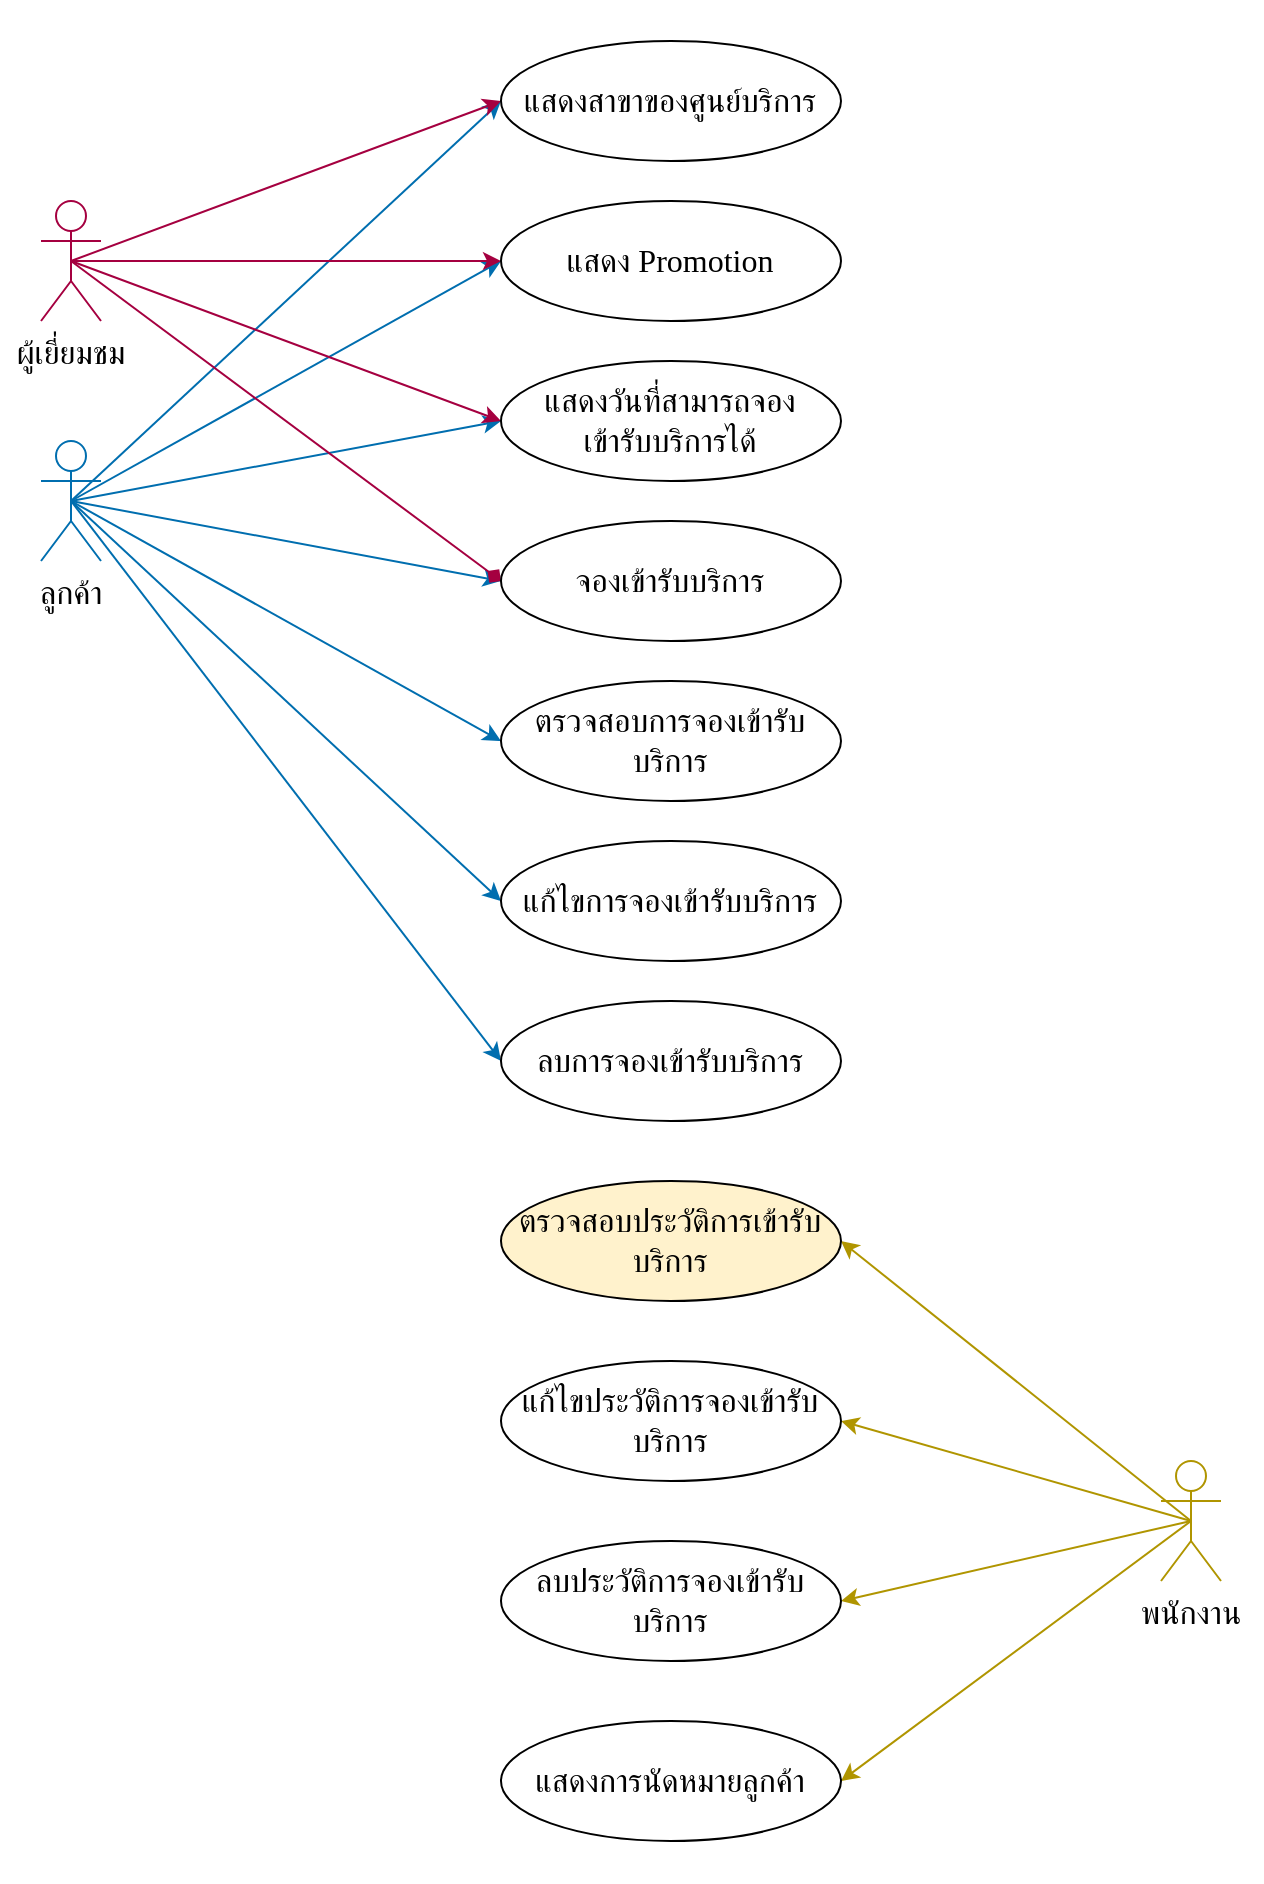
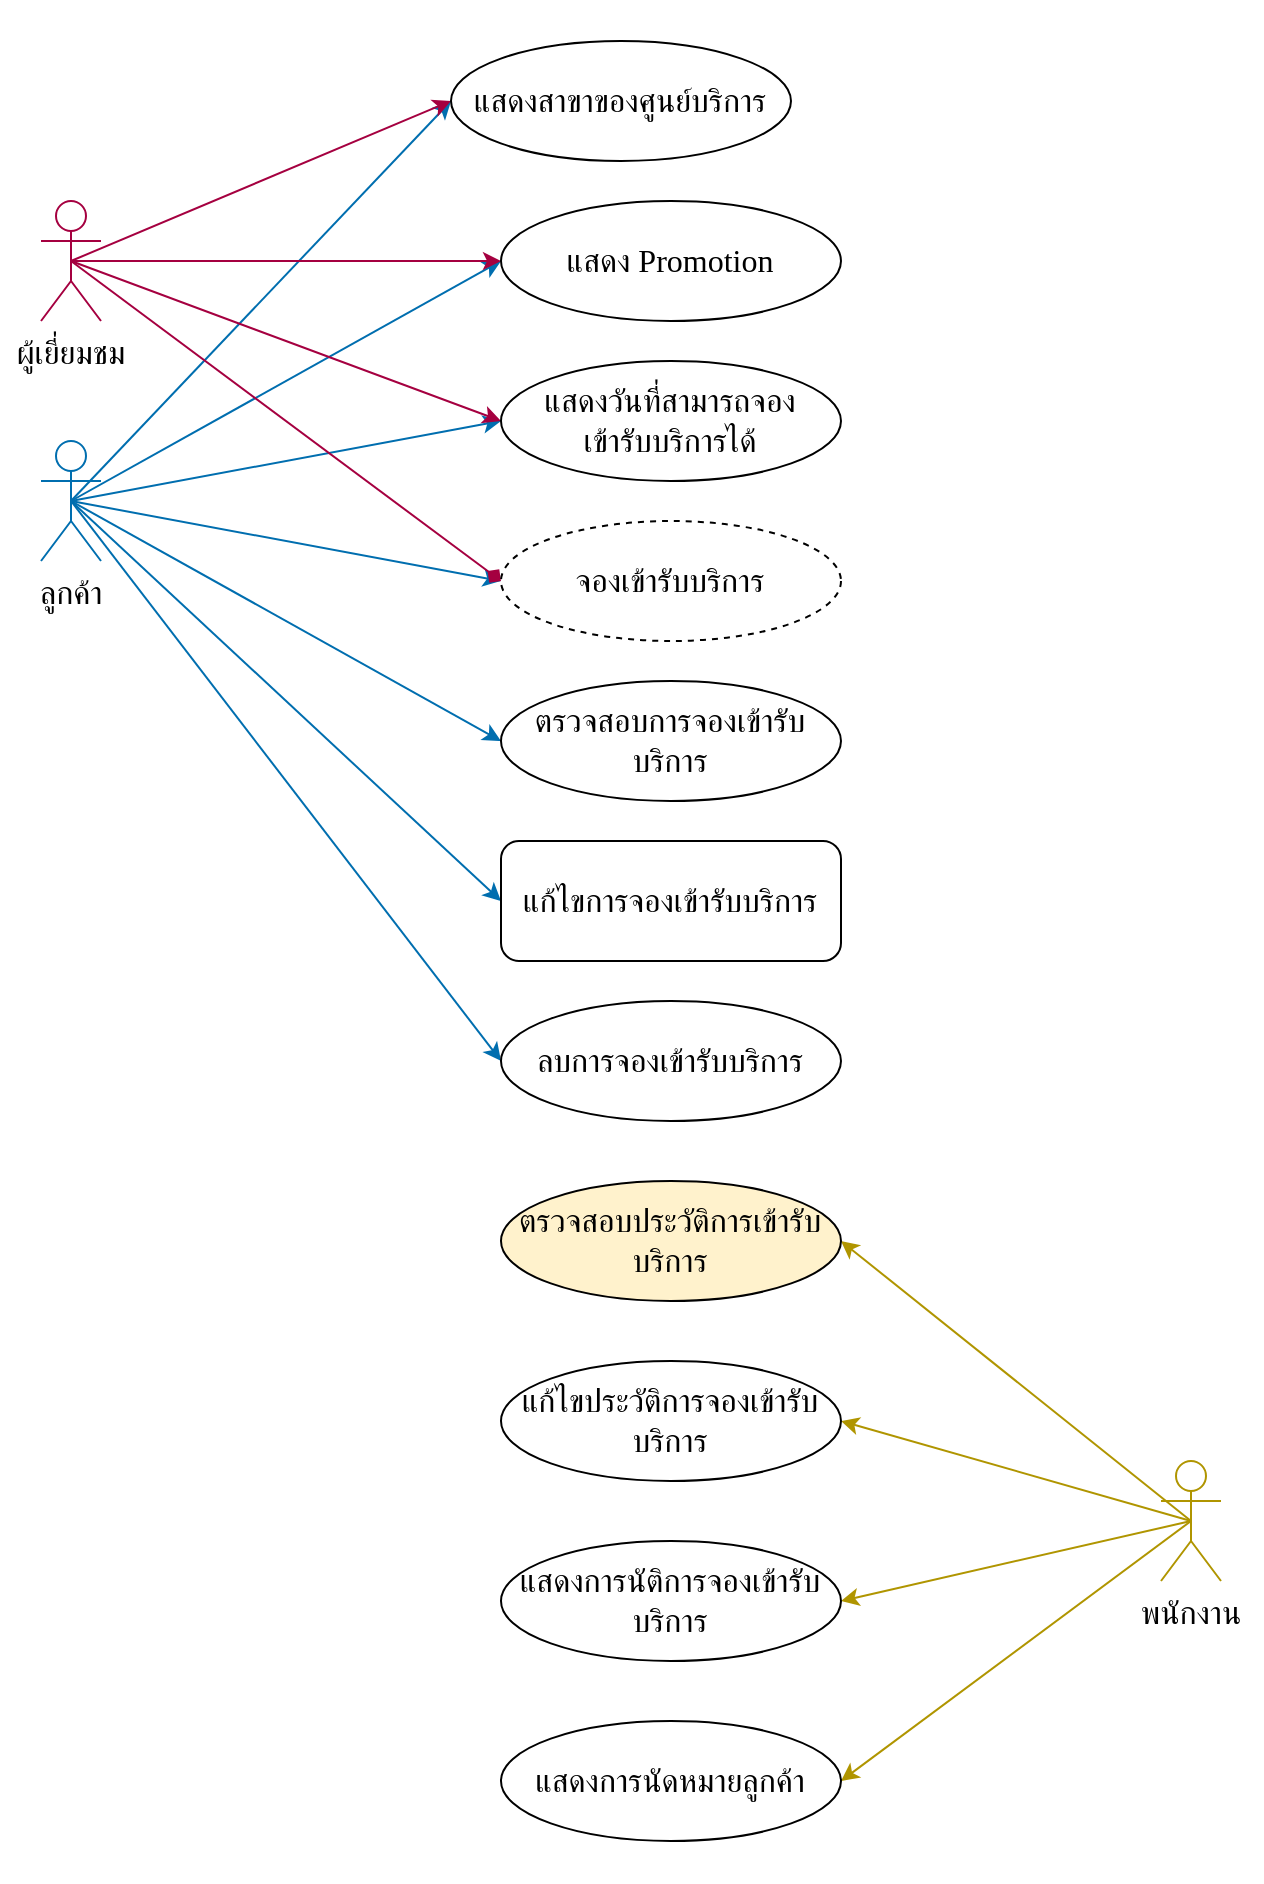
(671, 101) -> (621, 101)
(671, 581) -> (671, 581)
(671, 901) -> (671, 901)
(671, 1601) -> (671, 1601)
